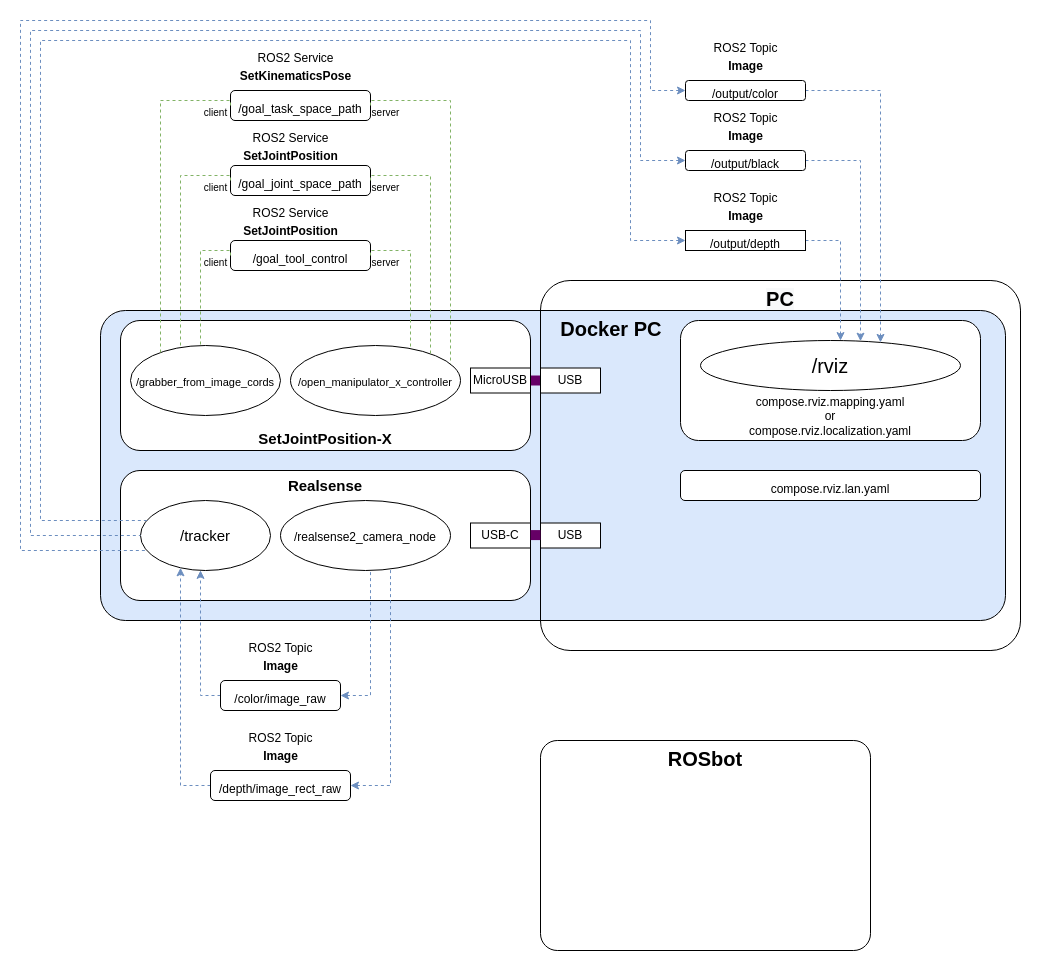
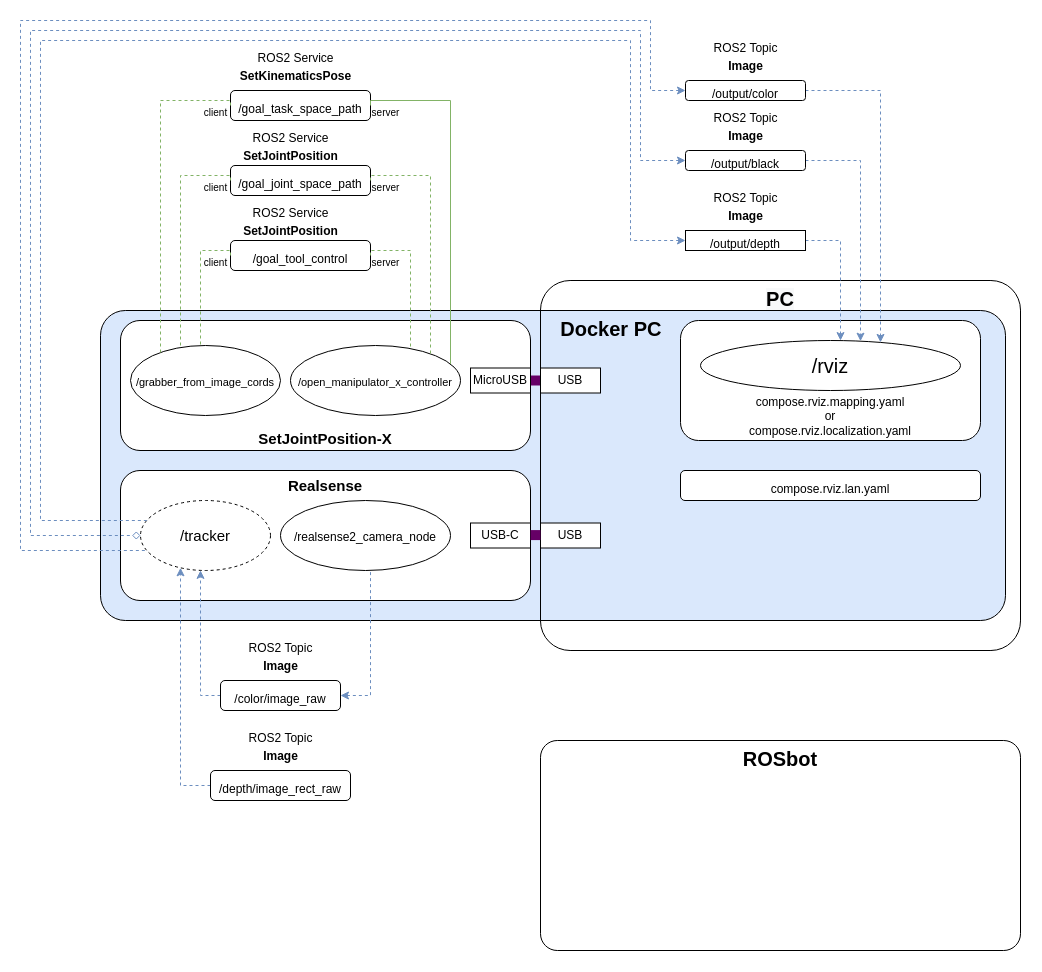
(451, 190) -> (451, 190)
(136, 536) -> (132, 536)
(206, 536) -> (206, 536)
(391, 694) -> none
(706, 846) -> (781, 846)
